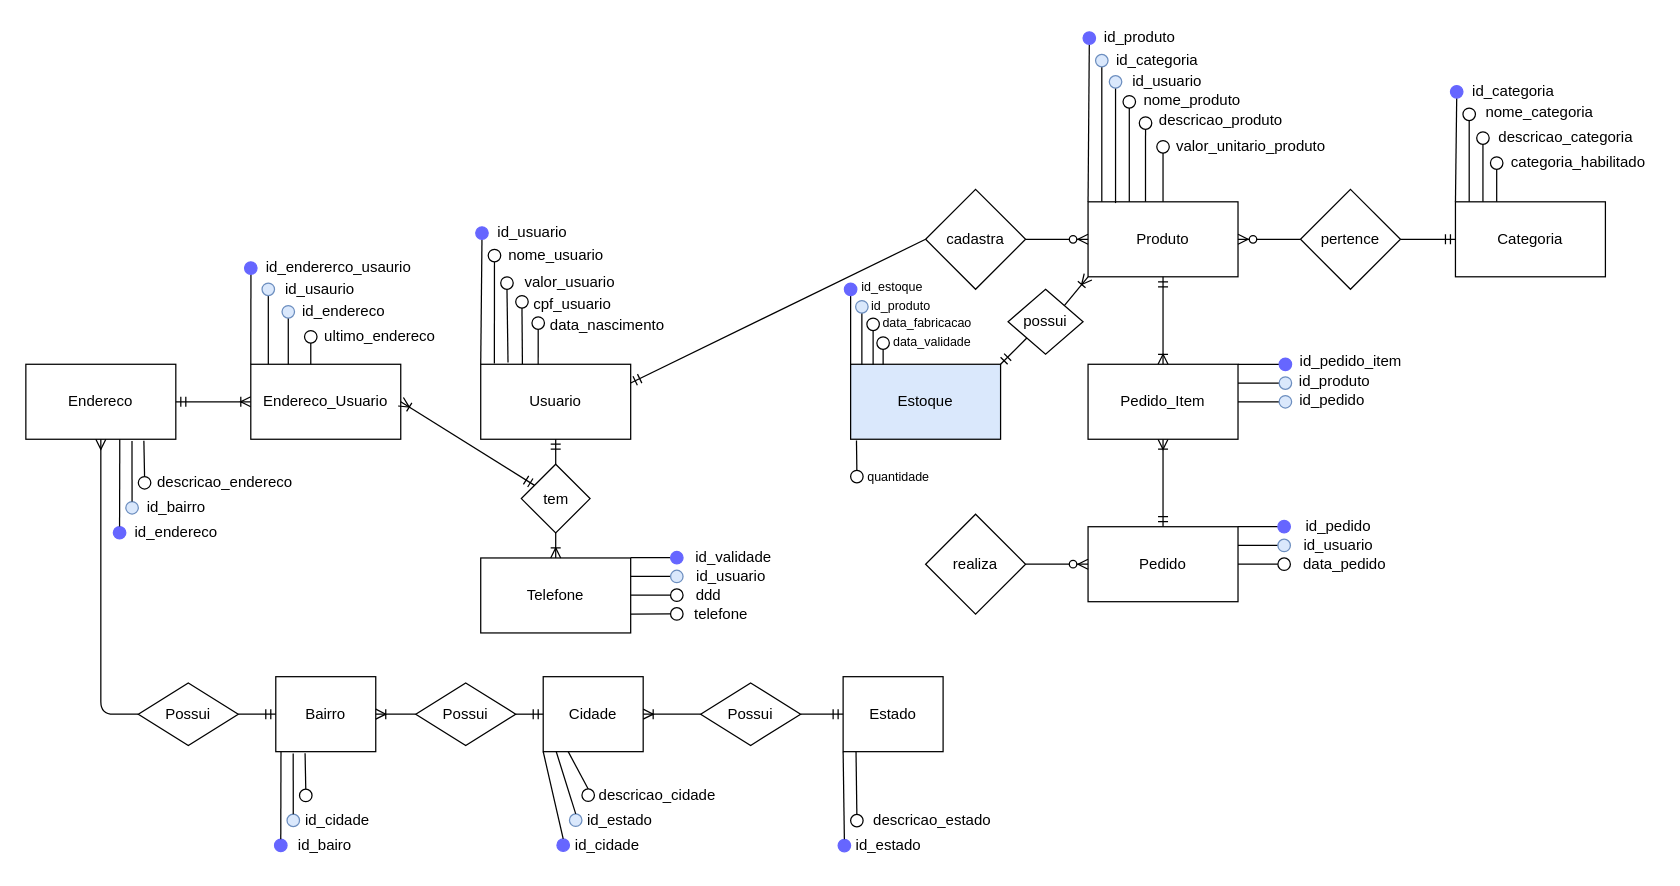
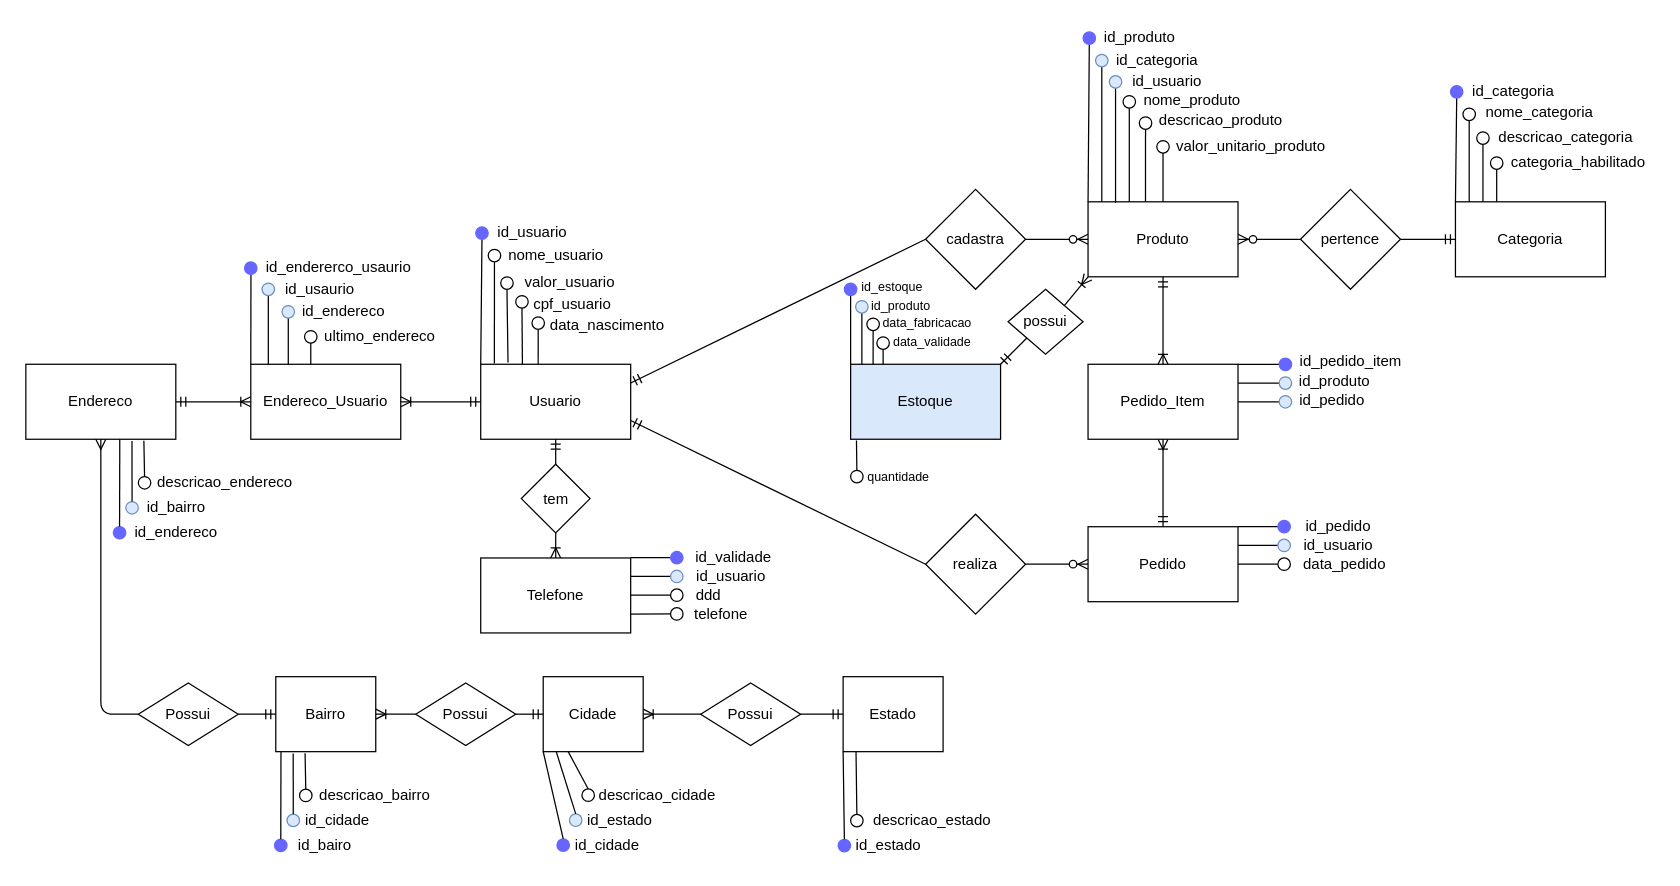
(467, 443) -> (441, 402)
none -> (778, 493)
none -> (374, 796)
